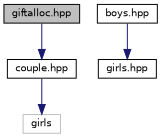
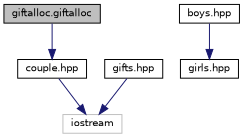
(42, 14) -> (52, 14)
none -> (134, 69)
(42, 124) -> (92, 124)
